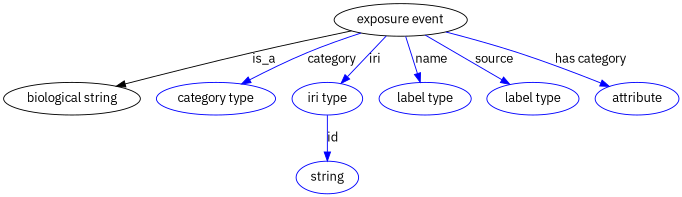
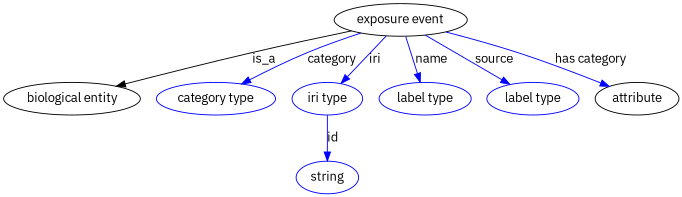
(72, 99) -> (72, 99)
(637, 99) -> (637, 99)
